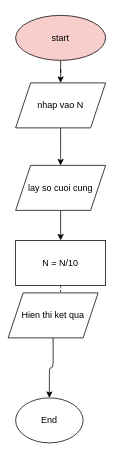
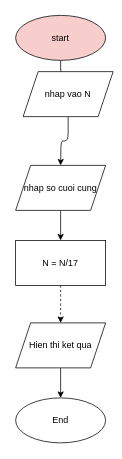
(60, 105) -> (68, 94)
(60, 188) -> (60, 188)
(60, 263) -> (60, 263)
(53, 315) -> (60, 345)
(49, 420) -> (60, 420)
